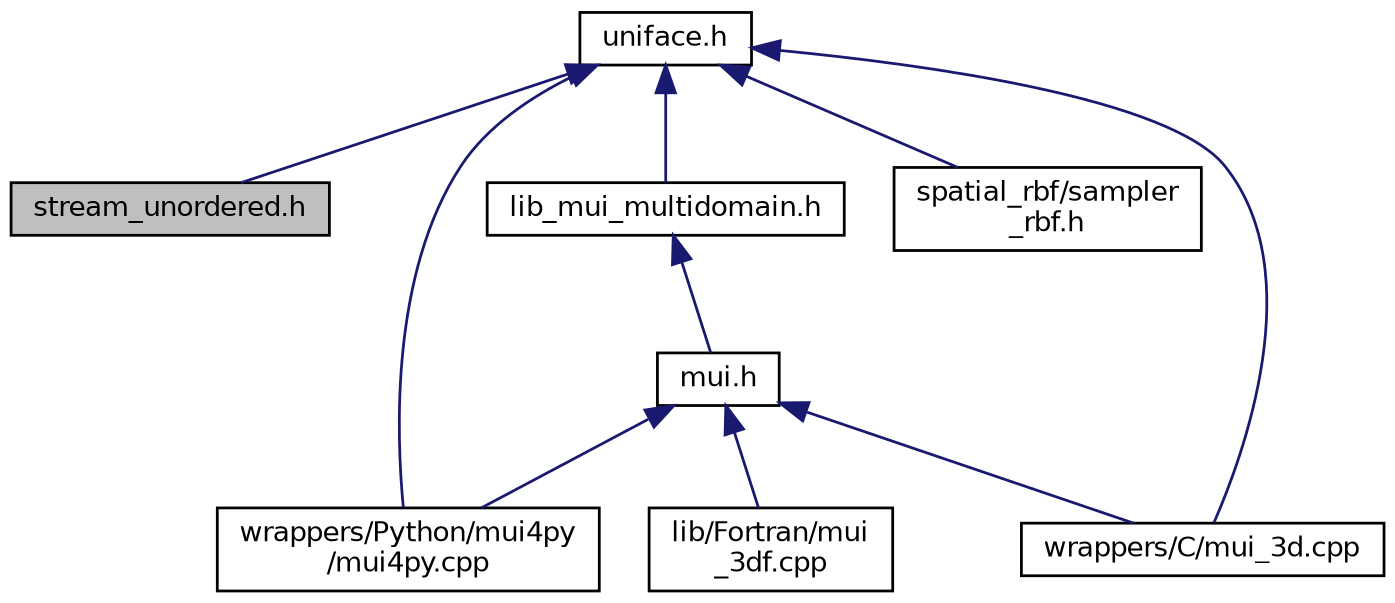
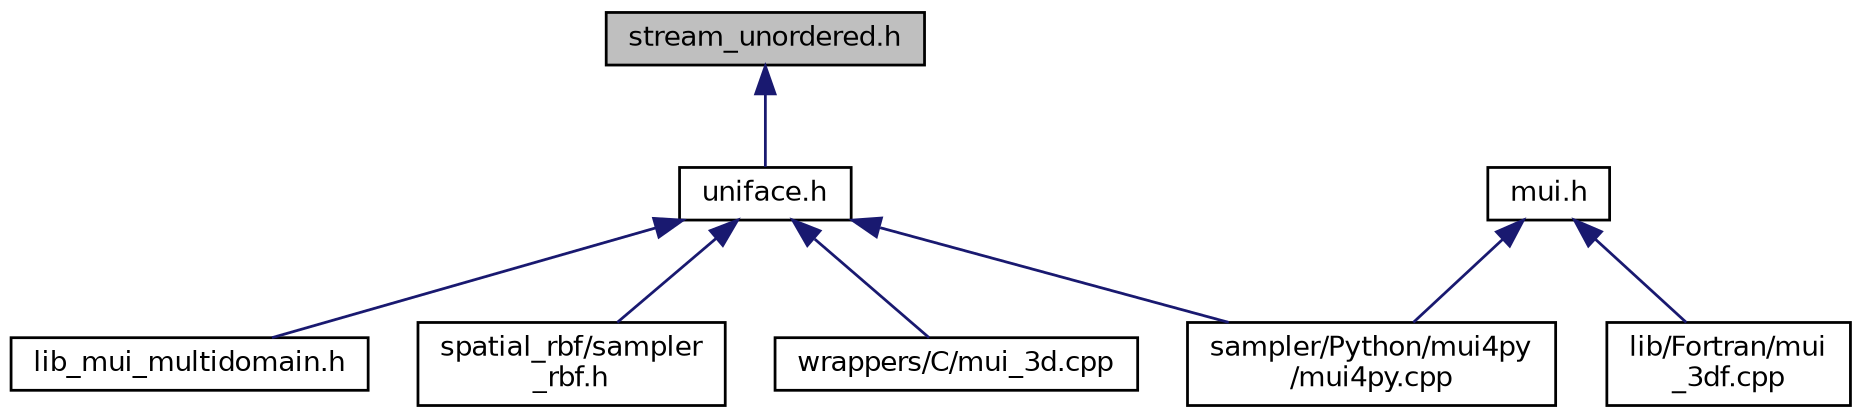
(404, 128) -> (765, 131)
(696, 308) -> none
(970, 468) -> none
(408, 549) -> (1372, 364)
